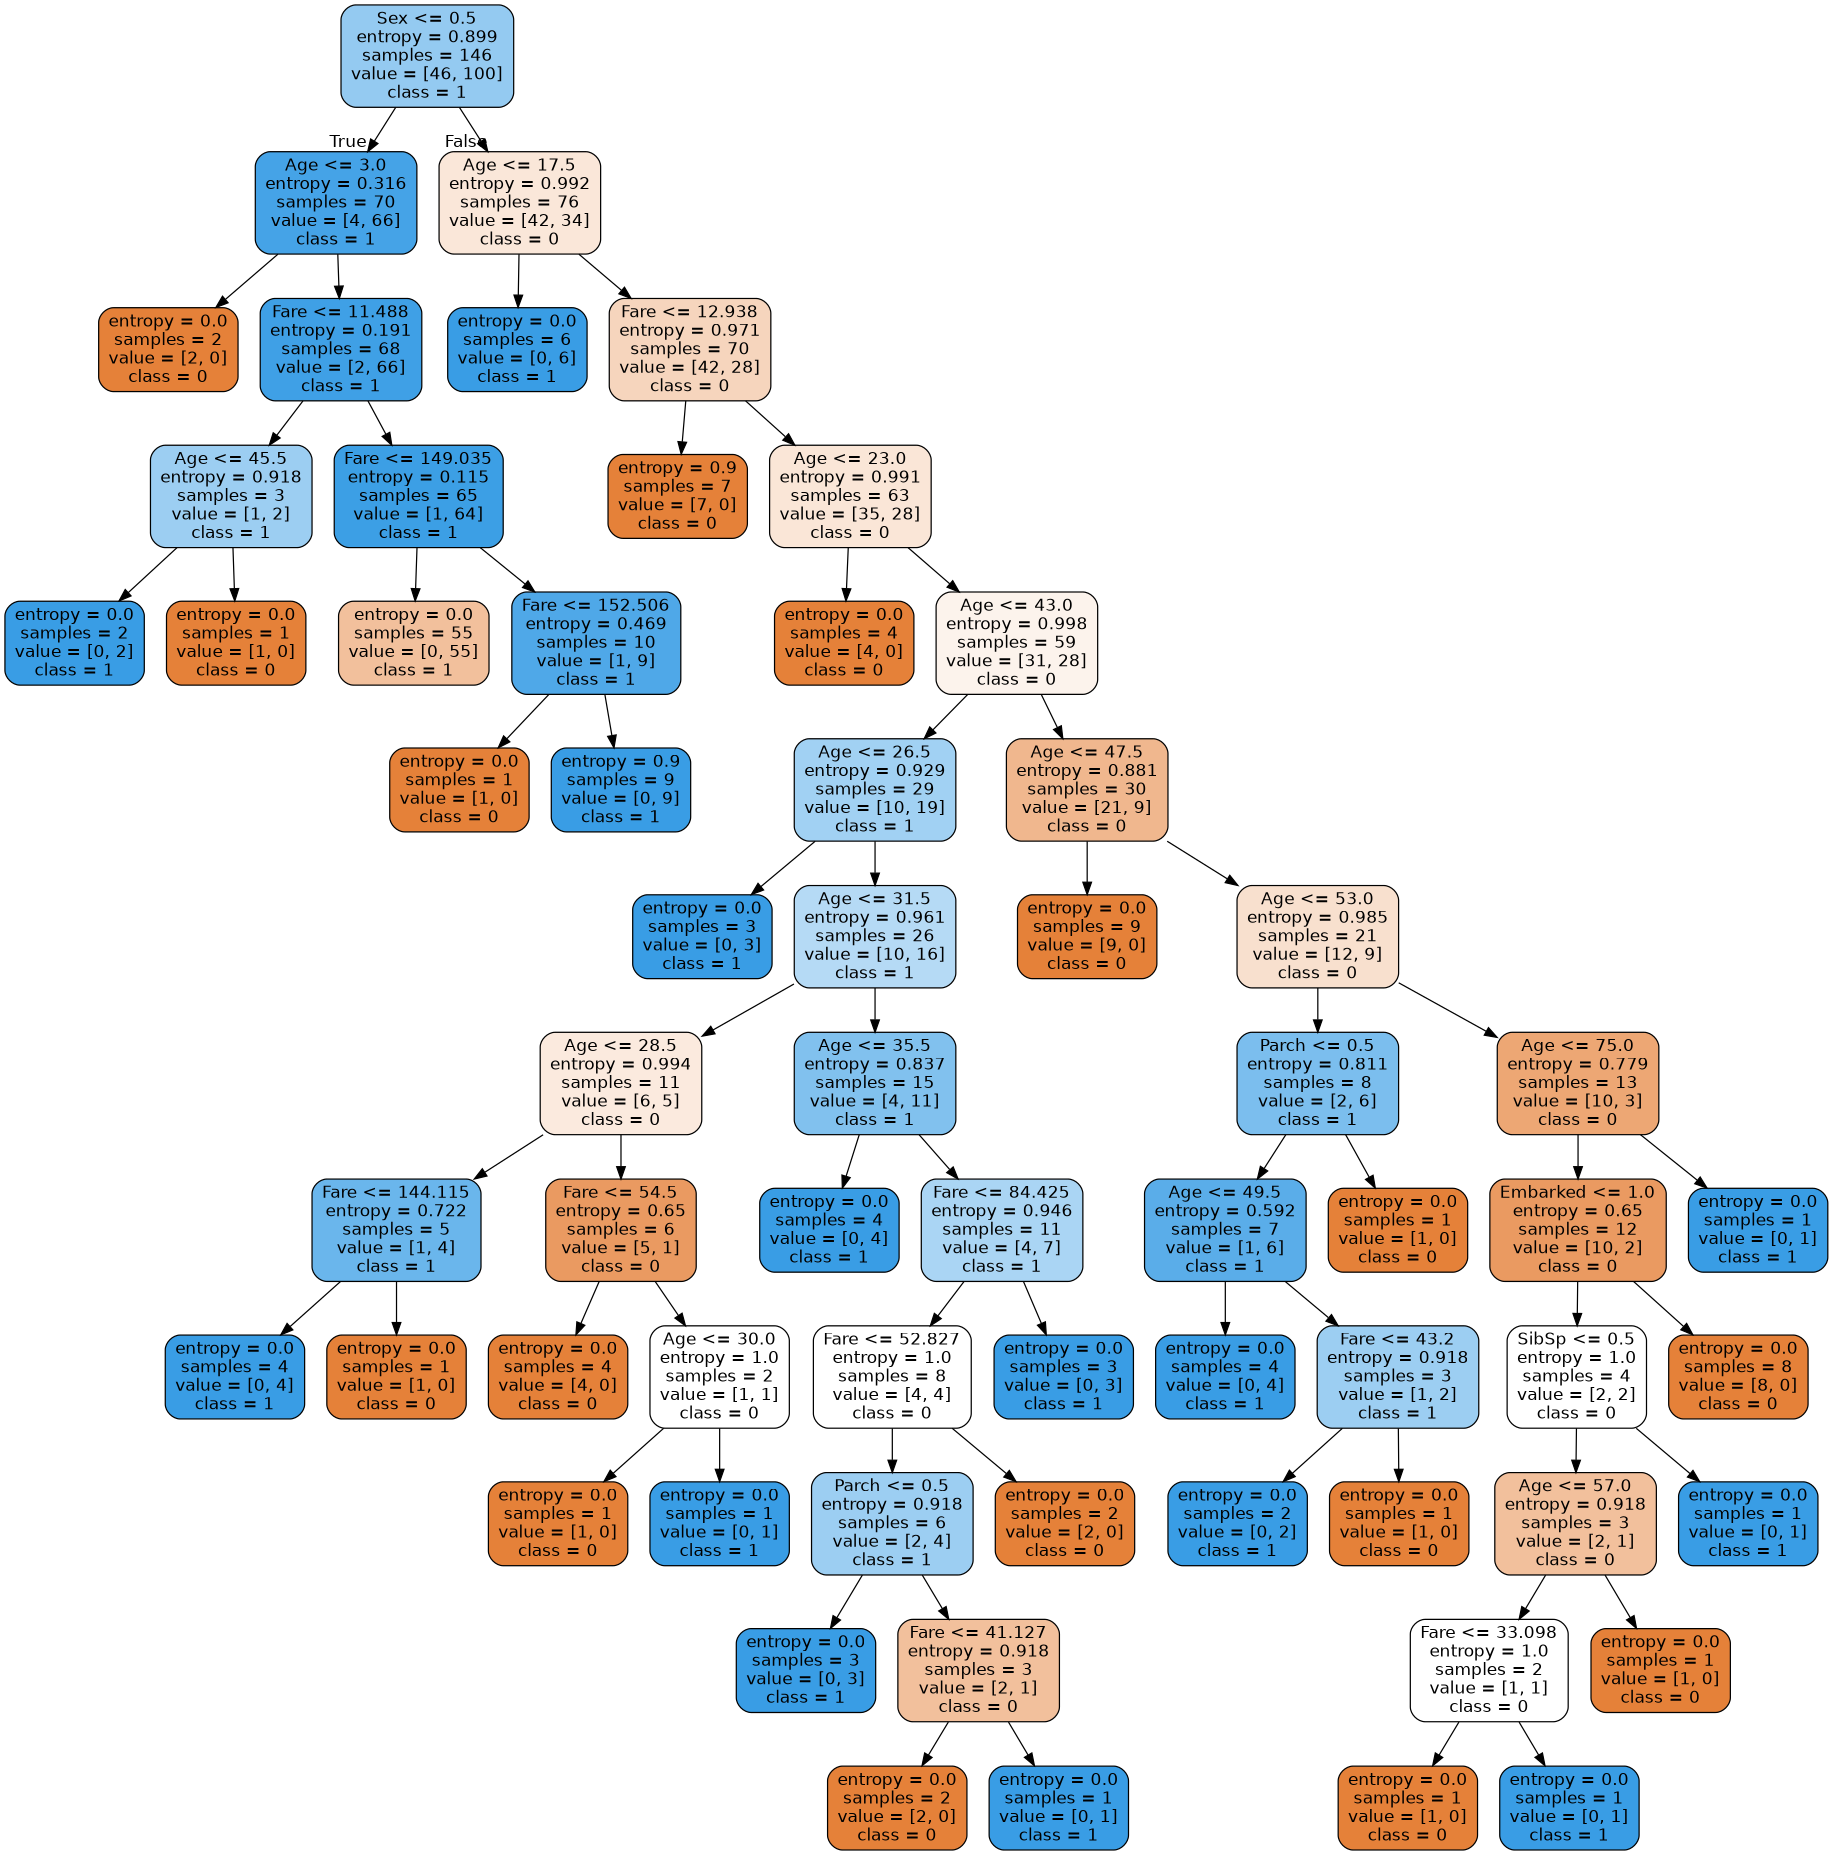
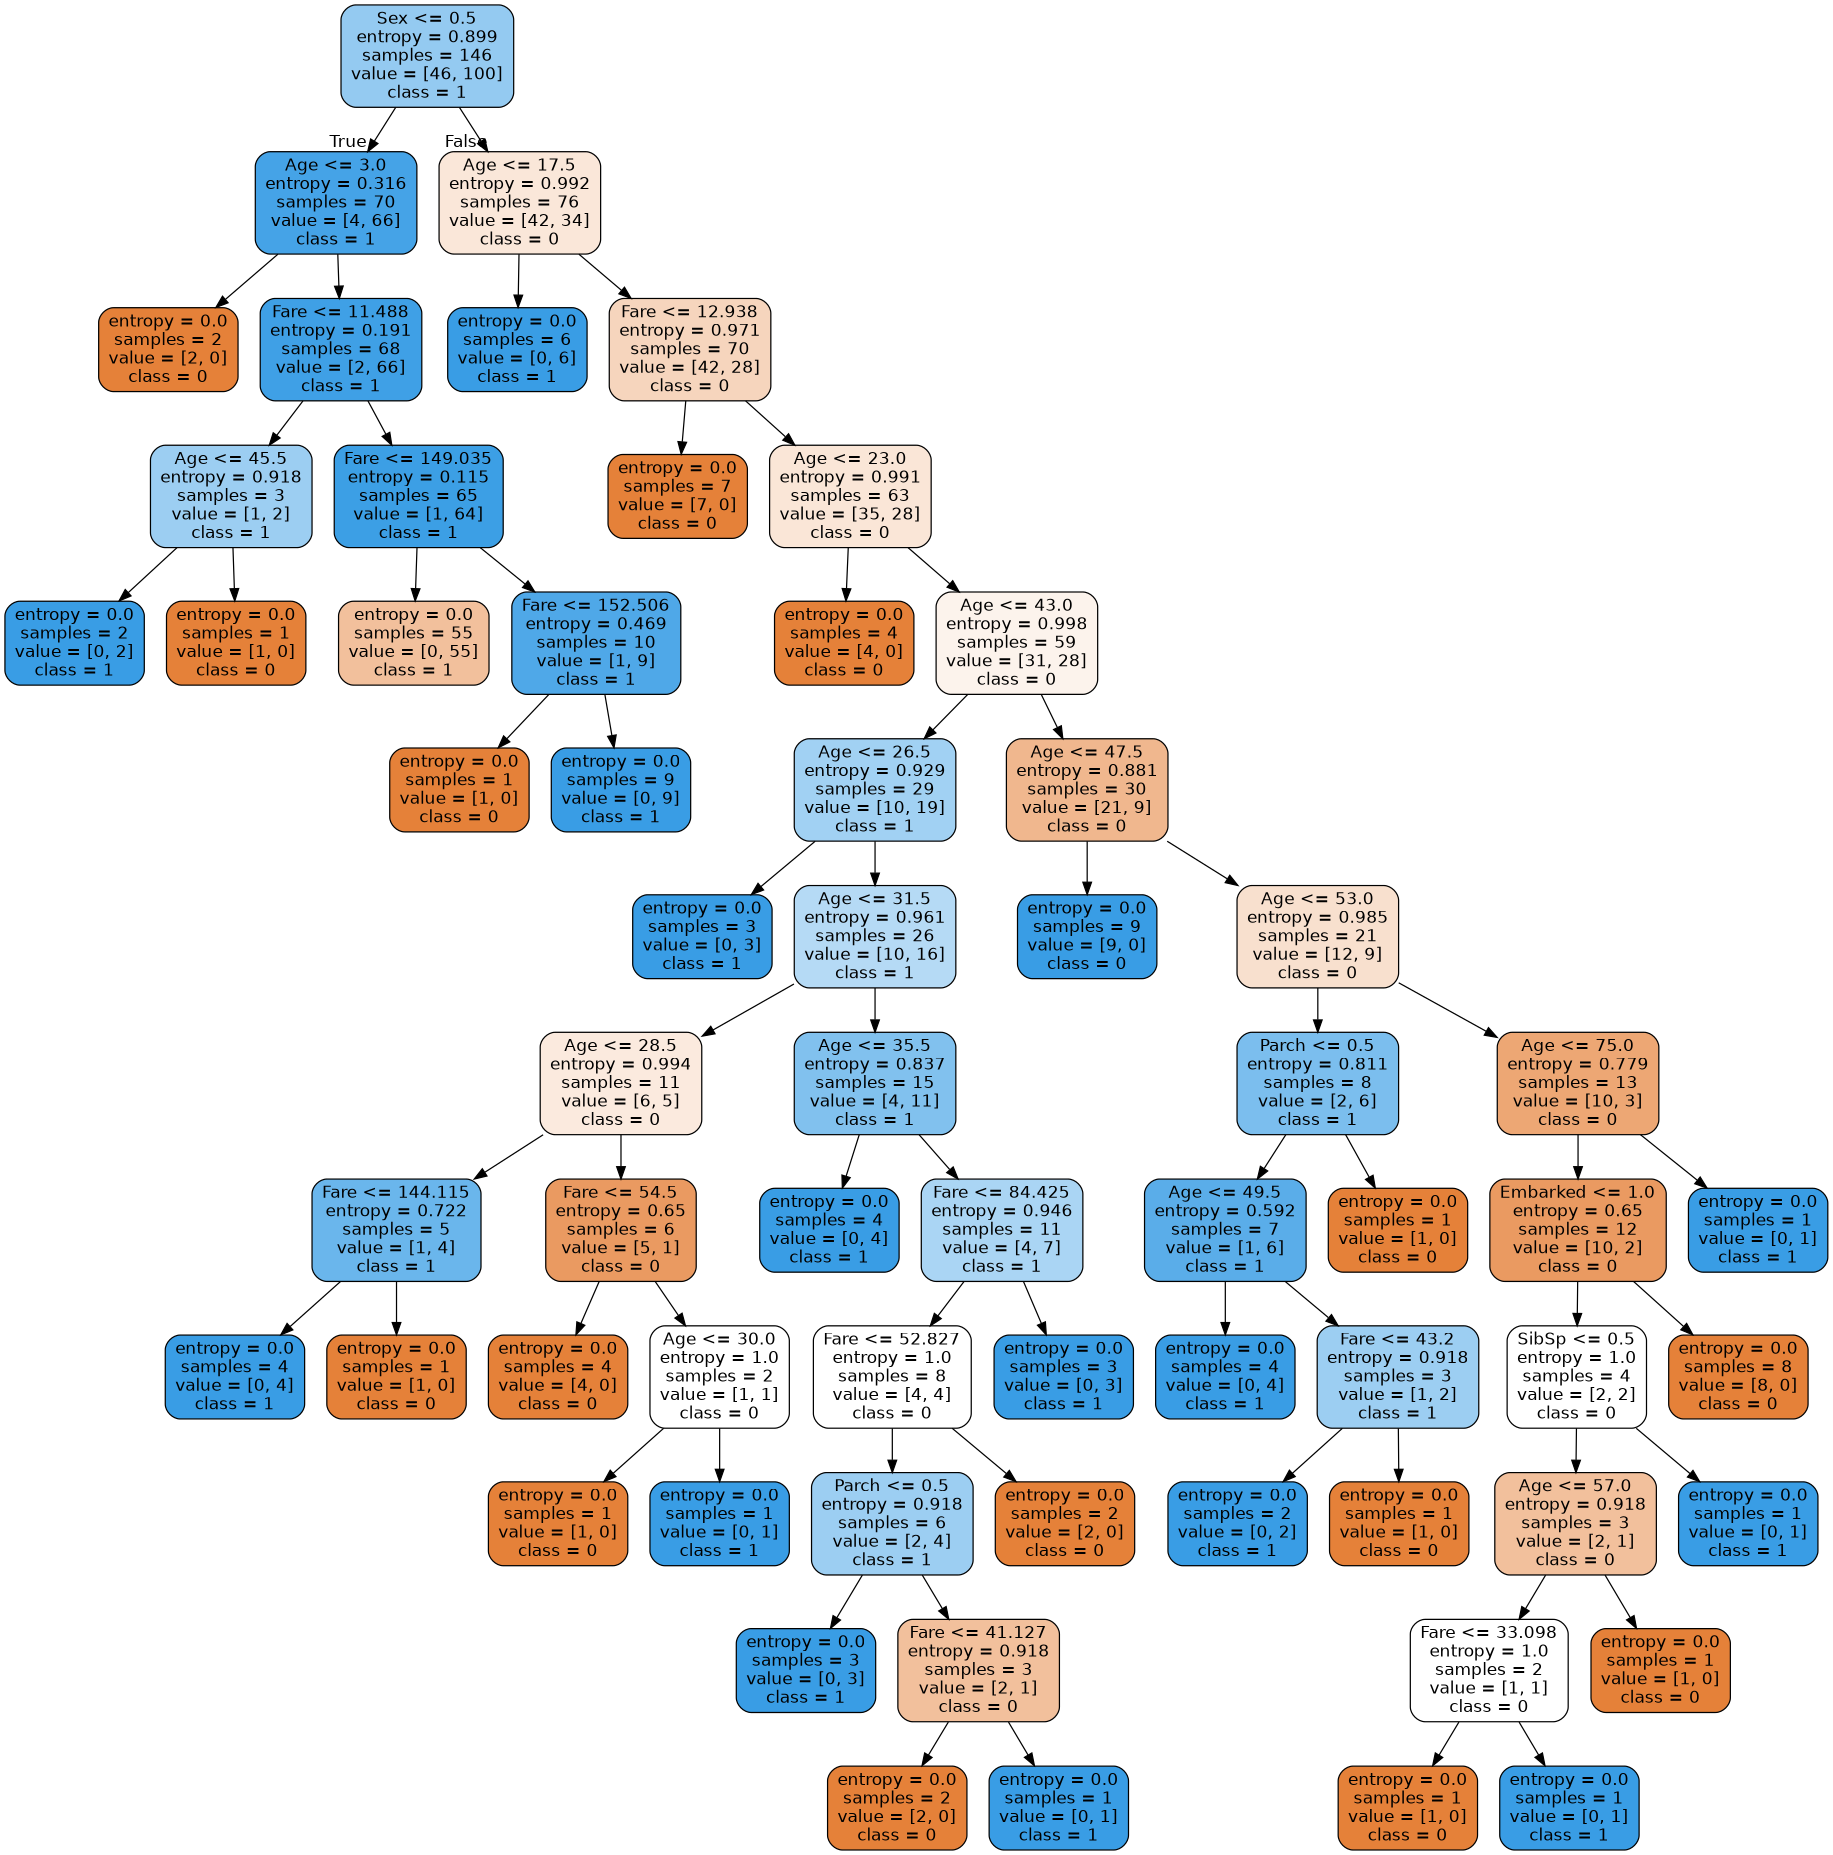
(678, 496) -> (678, 496)
(621, 790) -> (621, 790)
(1087, 937) -> (1087, 937)
